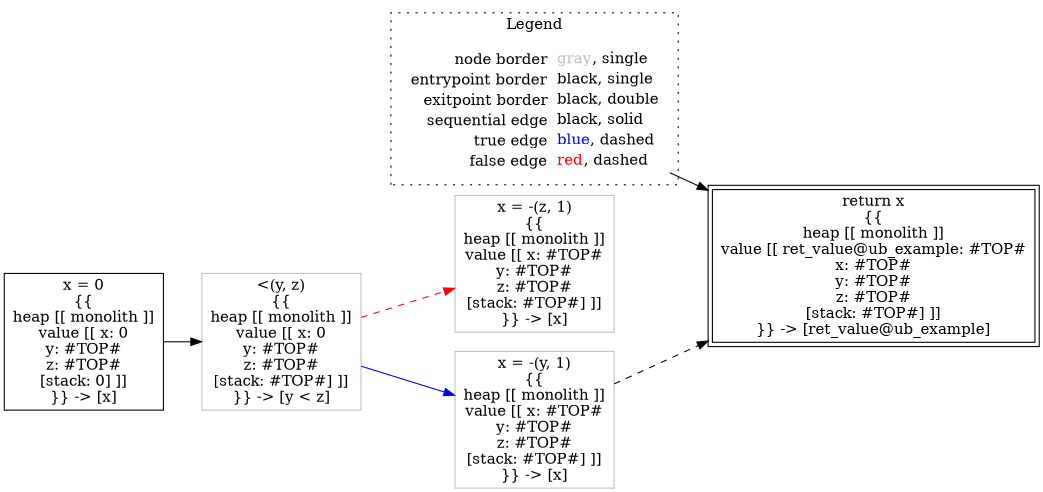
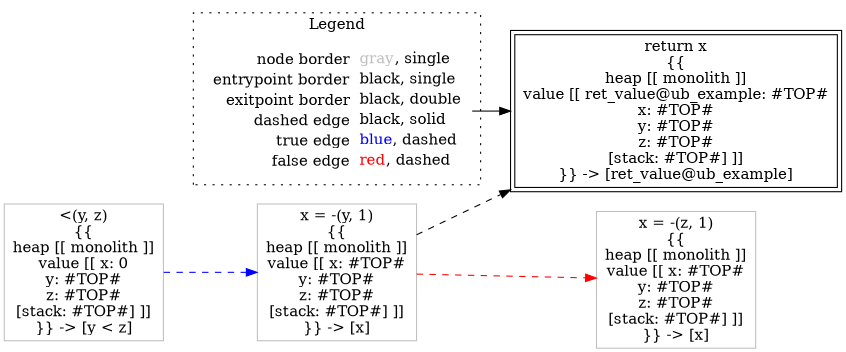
(490, 121) -> (304, 121)
(403, 304) -> (501, 276)
(84, 342) -> none
(403, 379) -> (205, 272)
